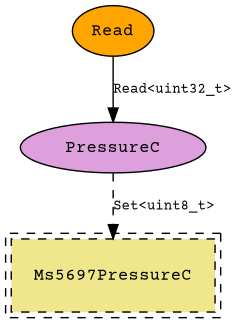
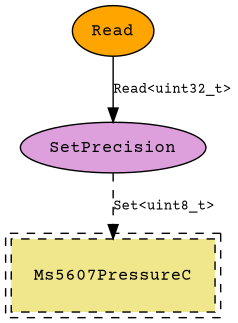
(113, 148) -> (113, 148)
(113, 275) -> (113, 275)
